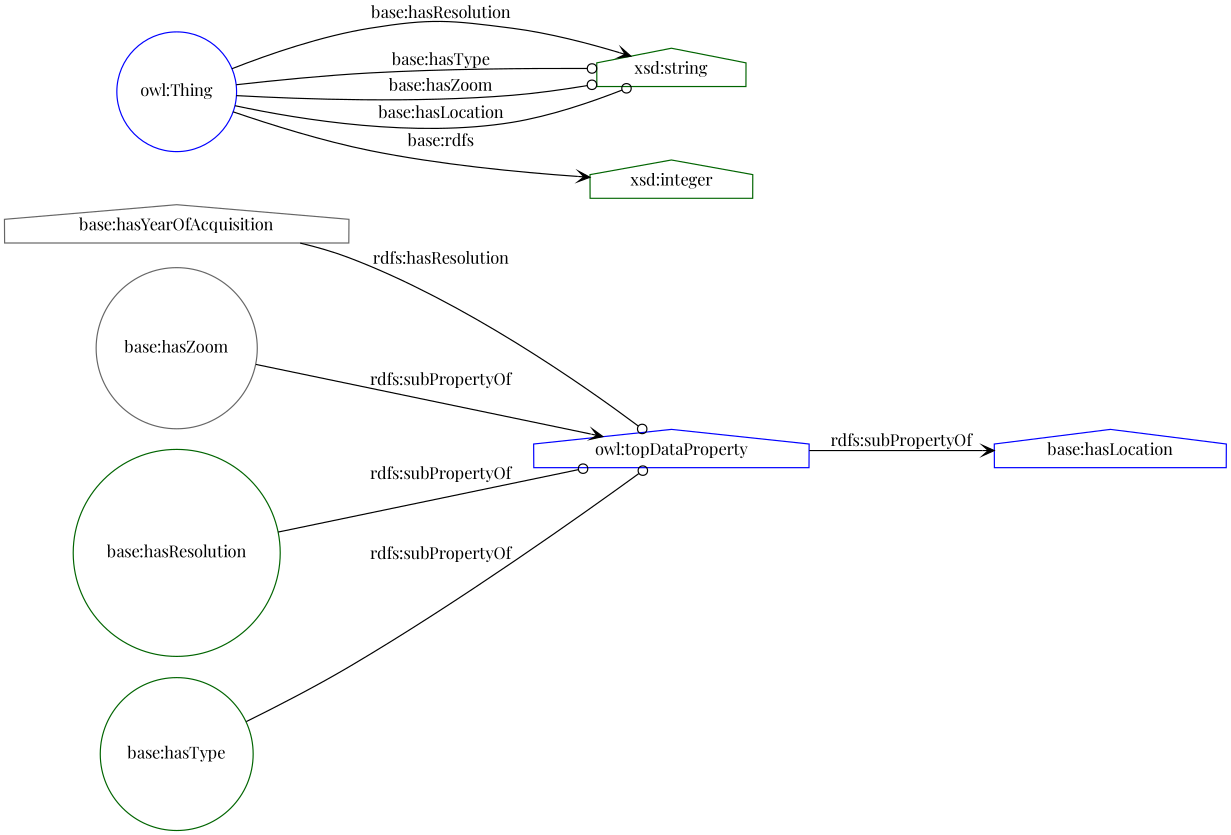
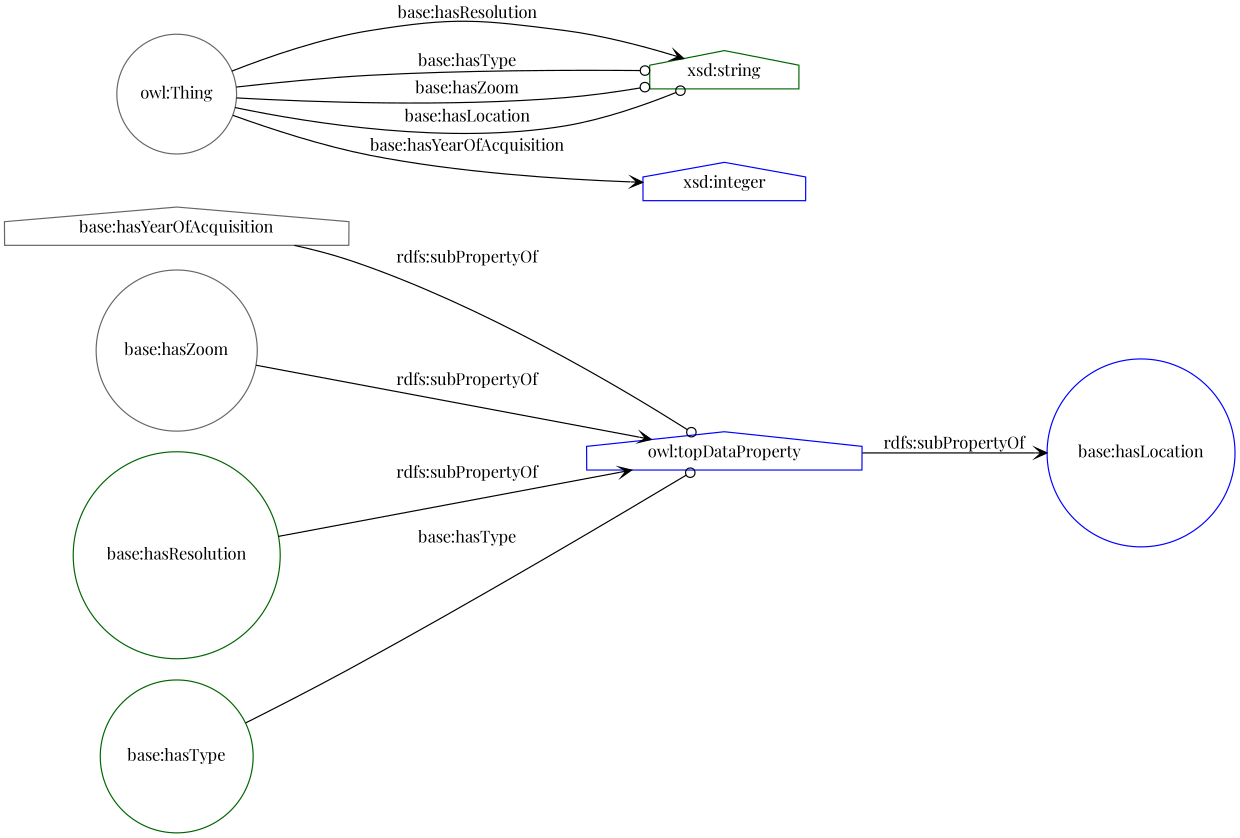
(177, 92) -> (177, 94)
(441, 142) -> (468, 146)
(671, 181) -> (724, 184)
(441, 259) -> (468, 258)
(1110, 451) -> (1141, 453)
(428, 501) -> (449, 504)
(441, 555) -> (468, 538)
